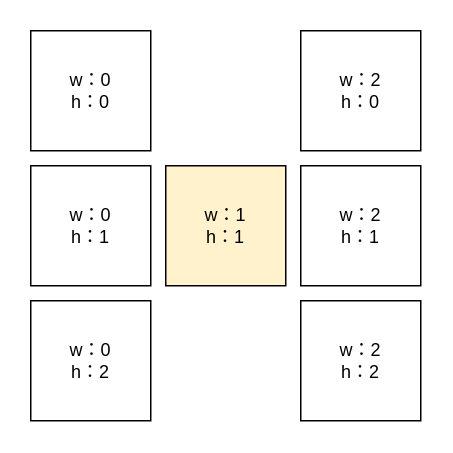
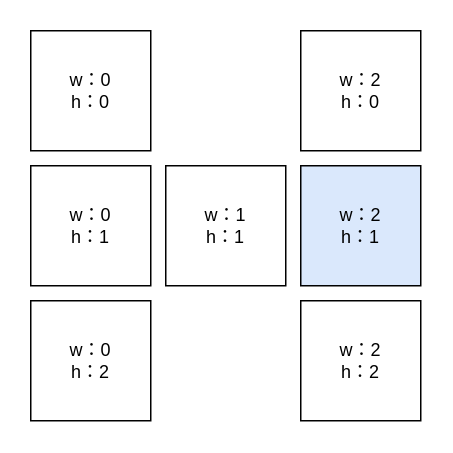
(226, 226) -> (226, 226)
(361, 226) -> (361, 226)
